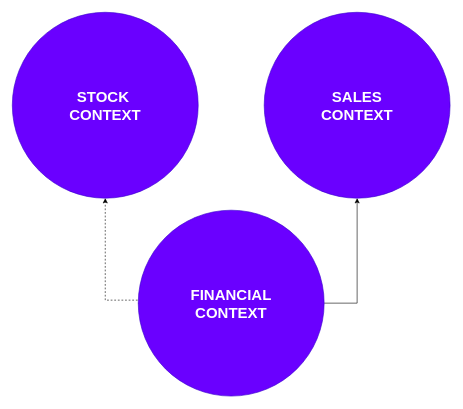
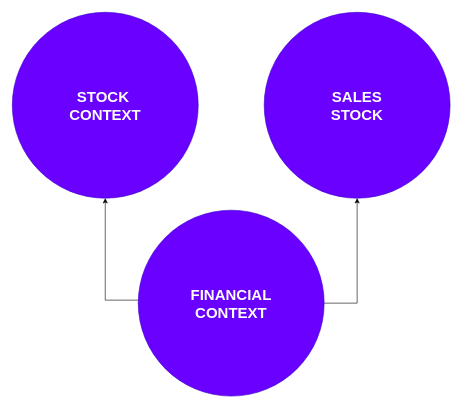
(357, 105) -> (357, 105)
(105, 267) -> (105, 267)
